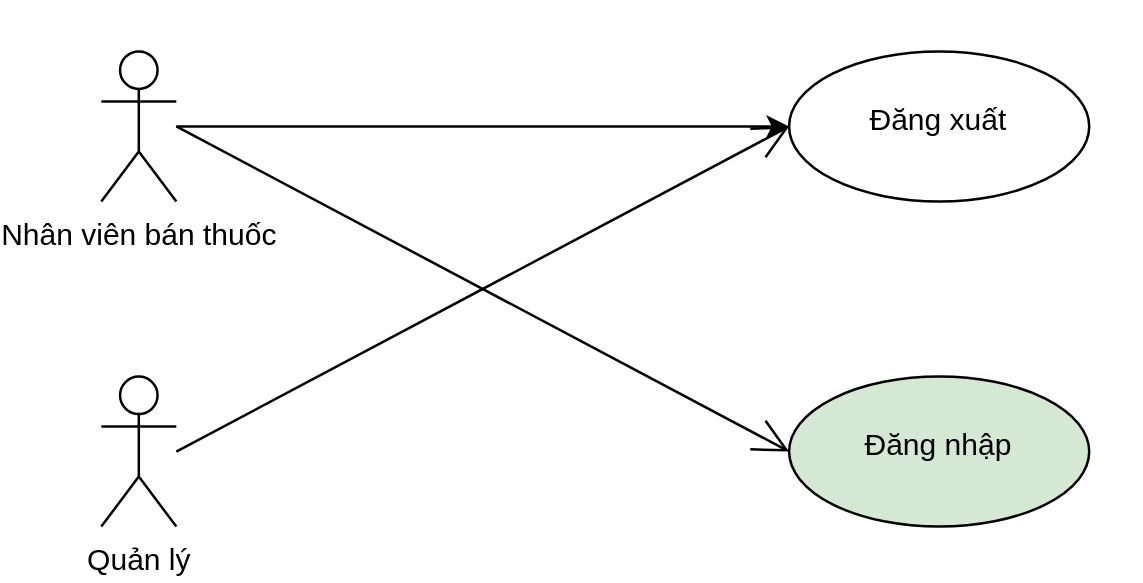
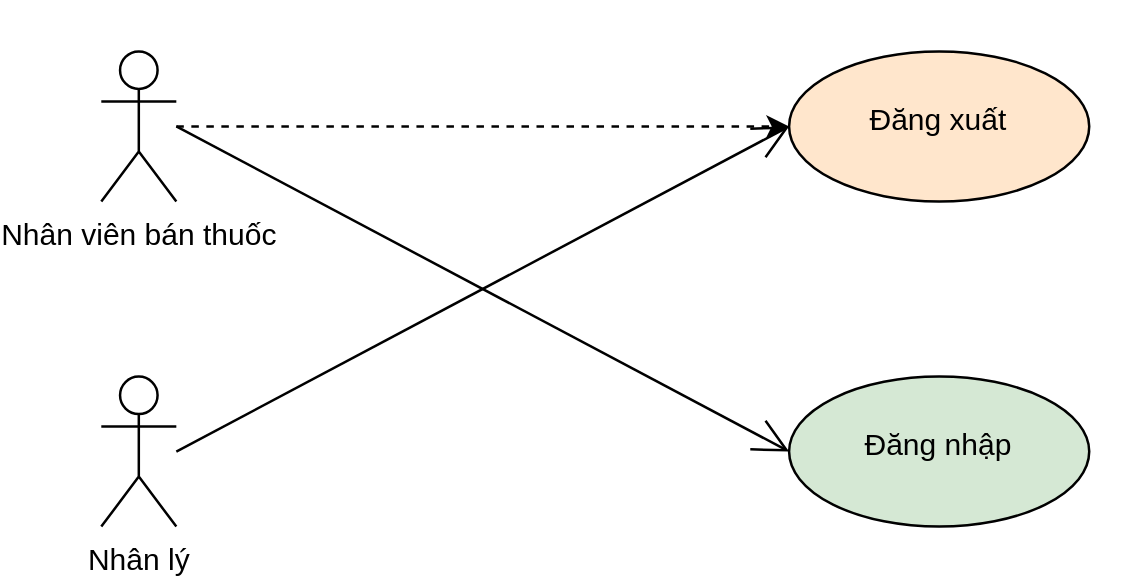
(477, 126) -> (477, 126)
(939, 126) -> (939, 126)
(140, 562) -> (140, 562)
